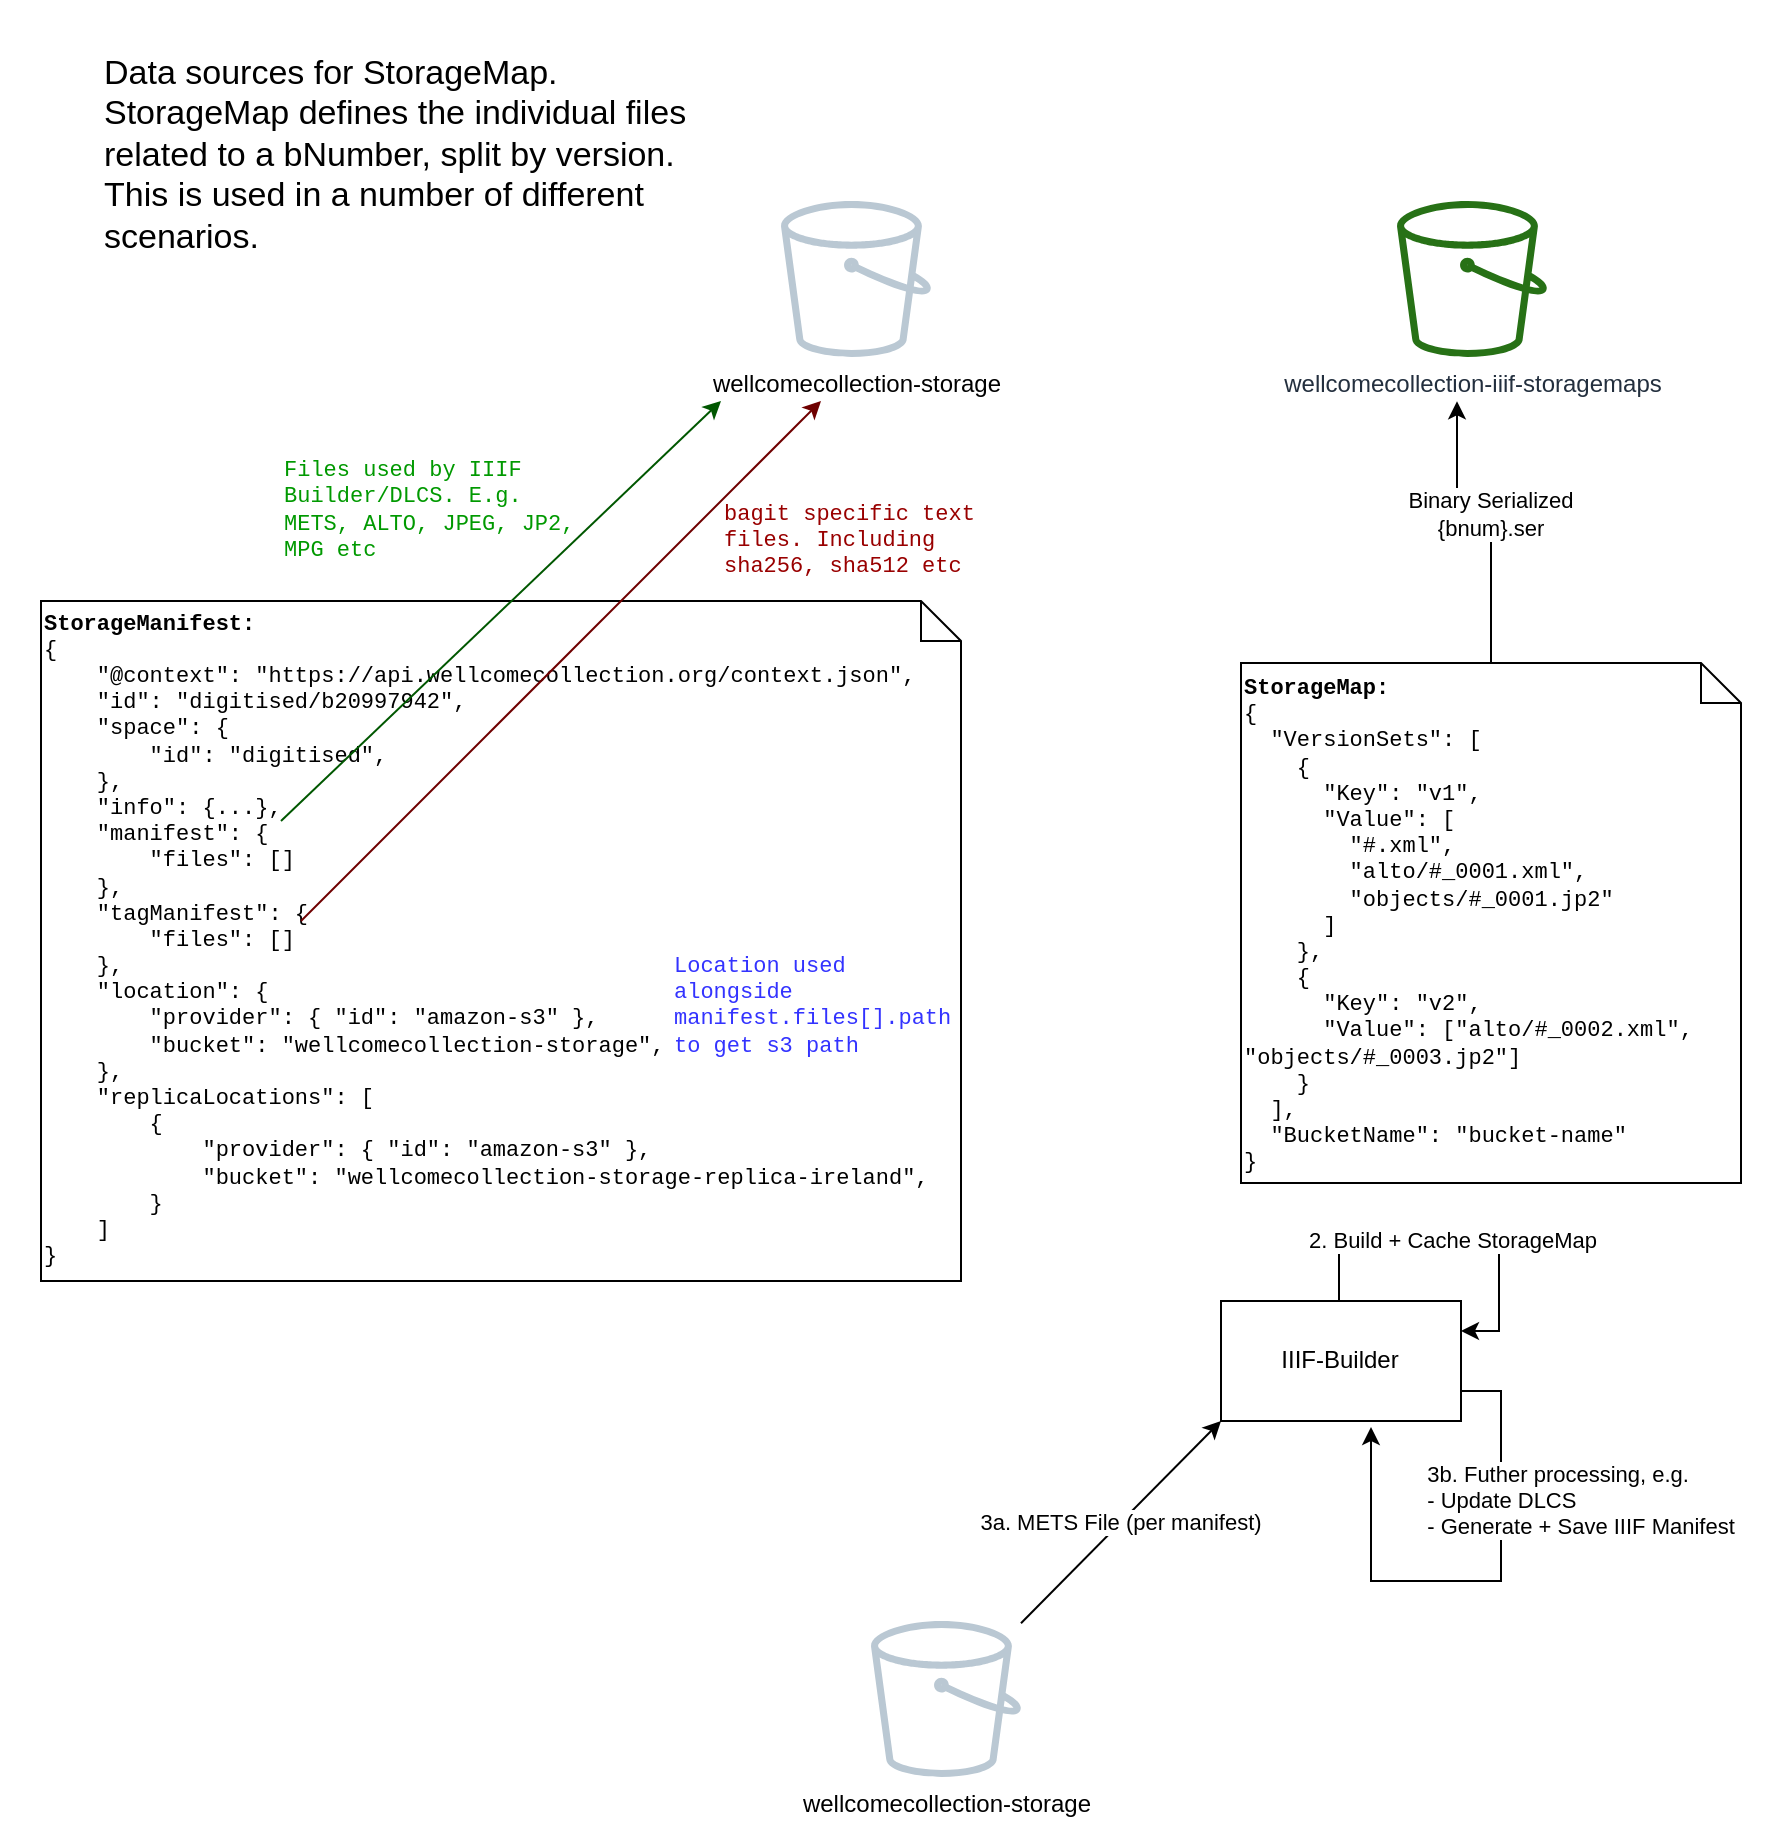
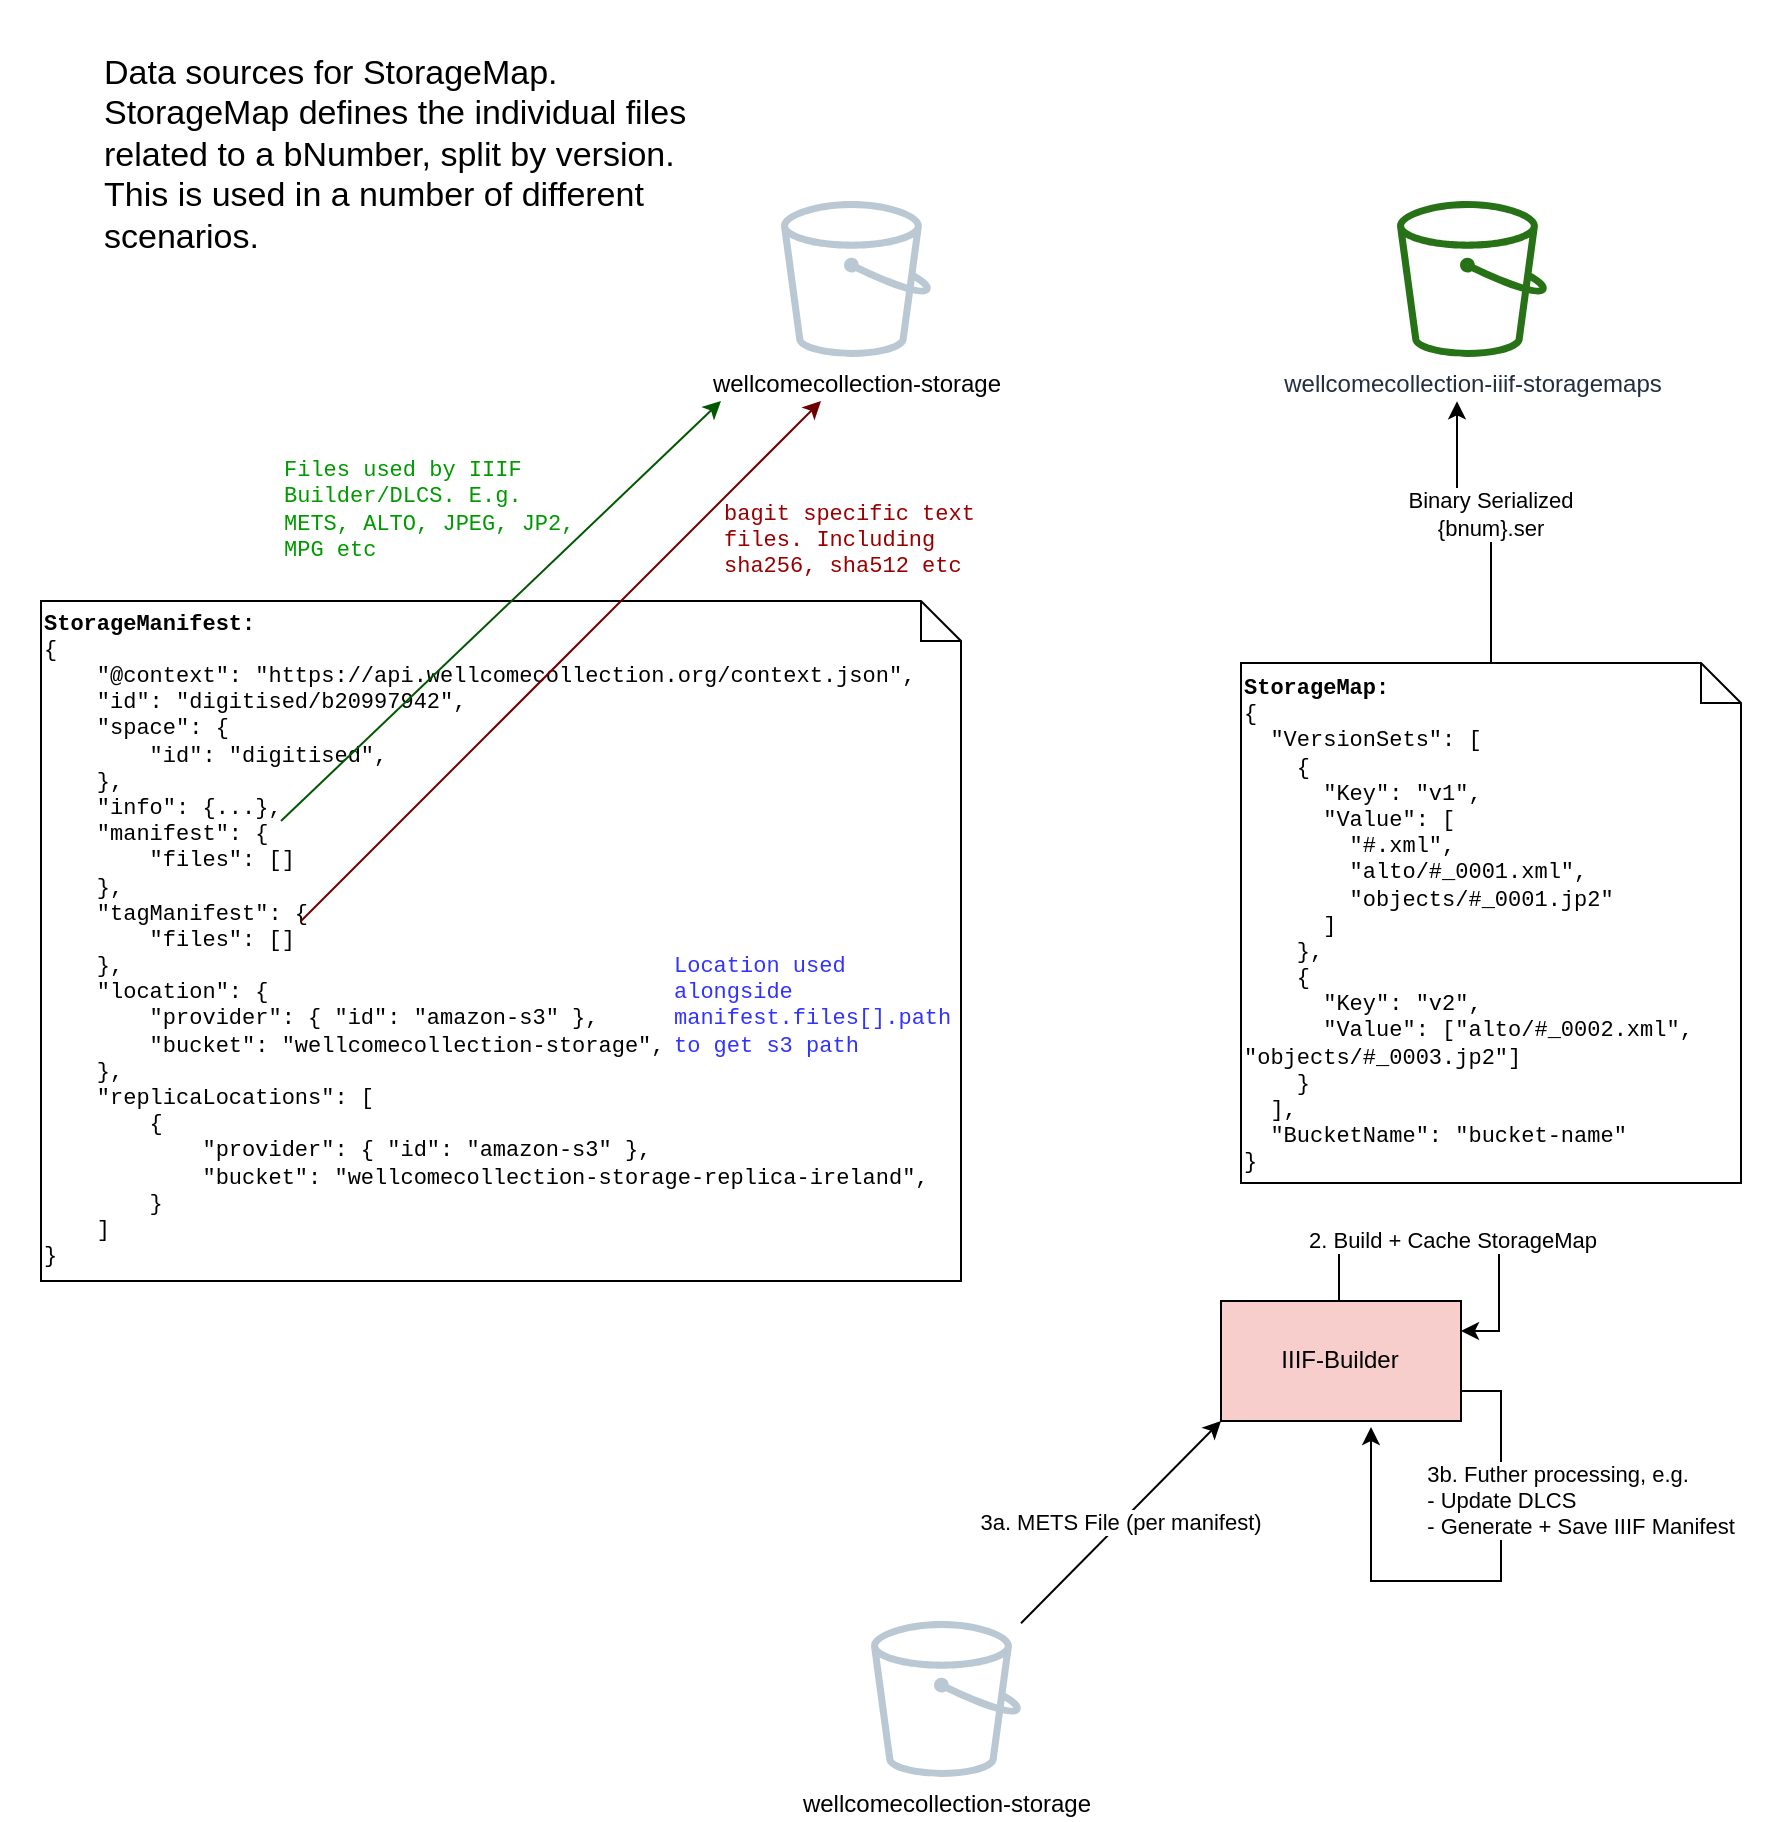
(1341, 1361) -> (1341, 1361)
